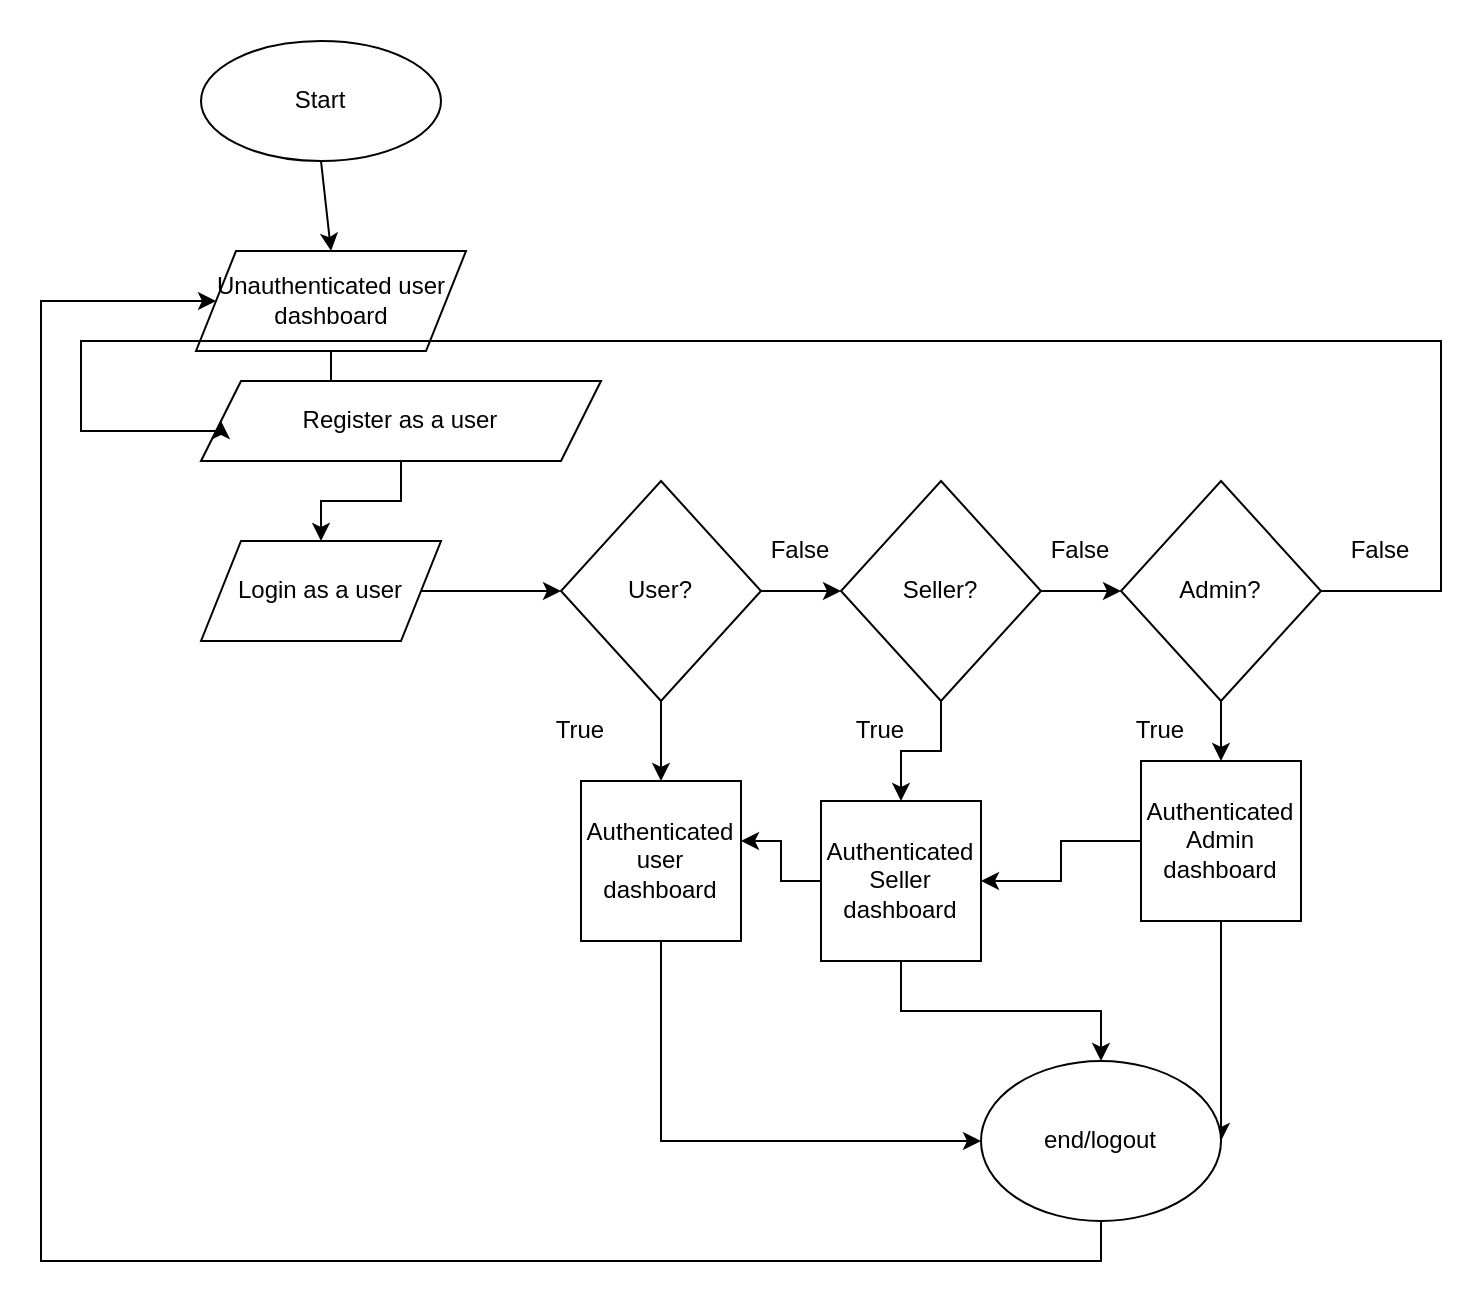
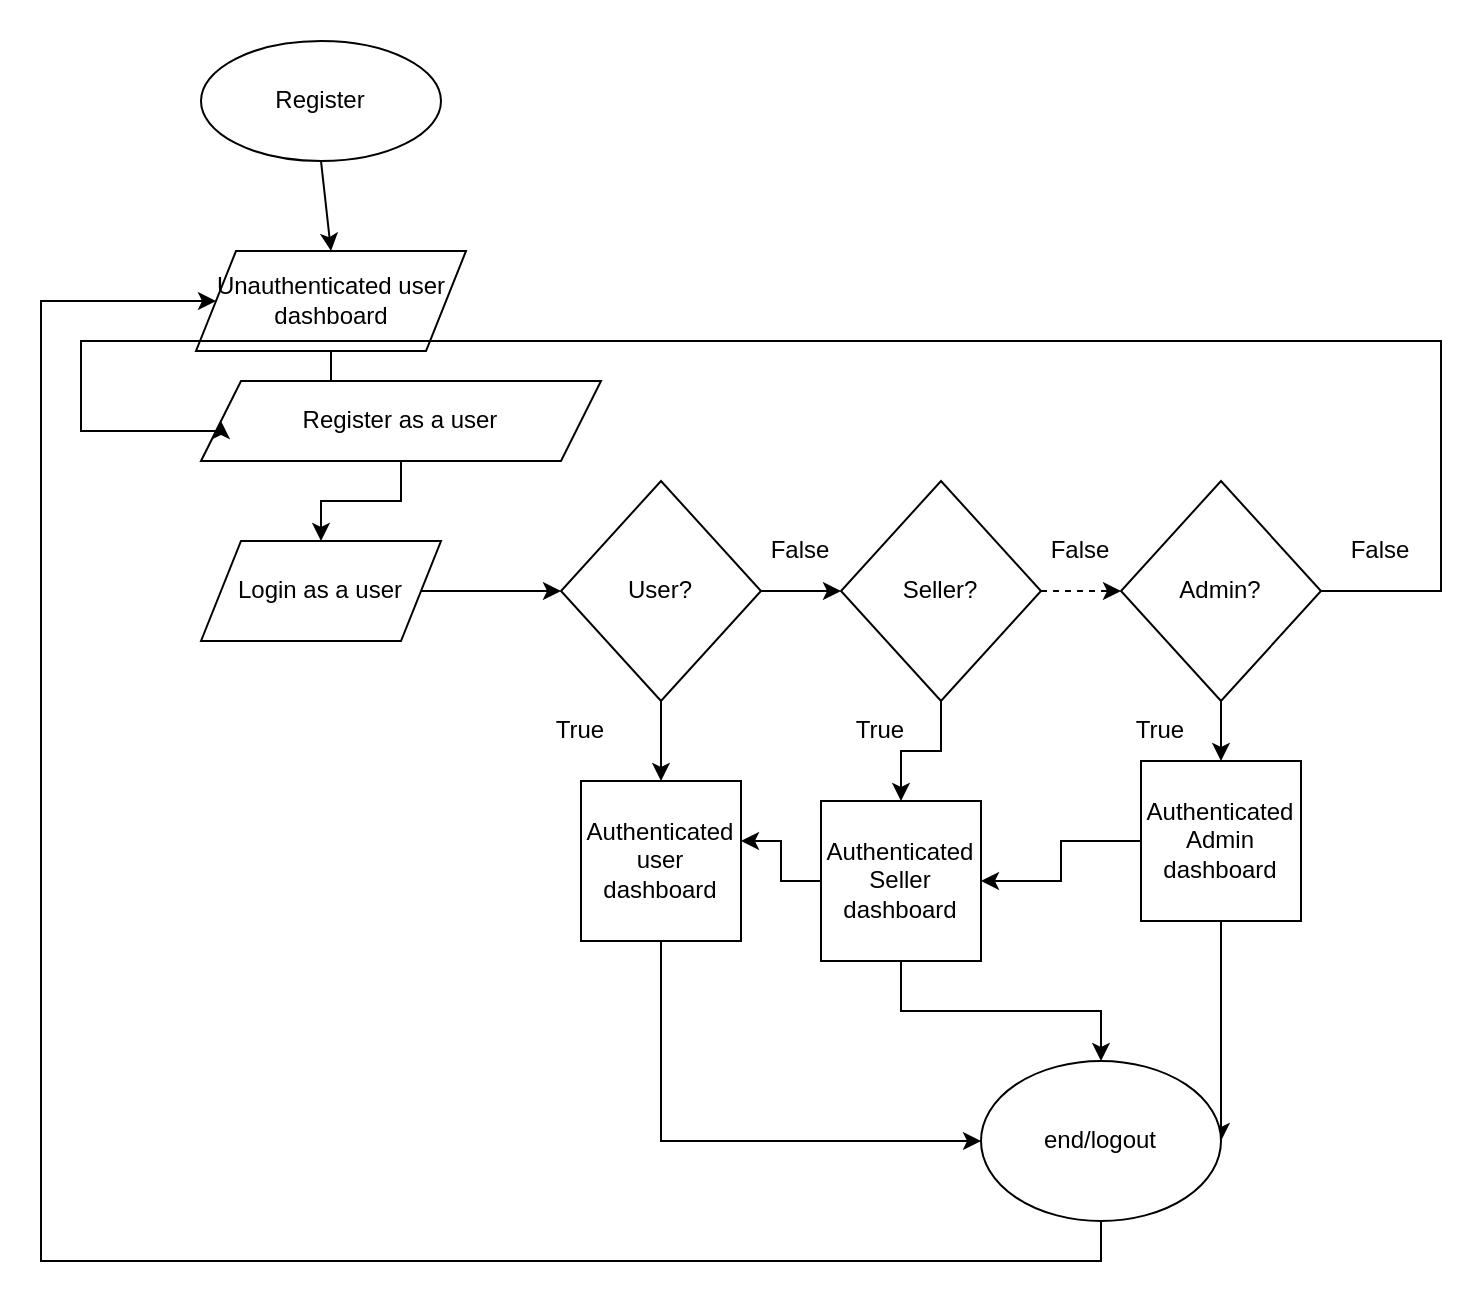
(321, 101) -> (321, 101)
(1073, 591) -> (1073, 591)
